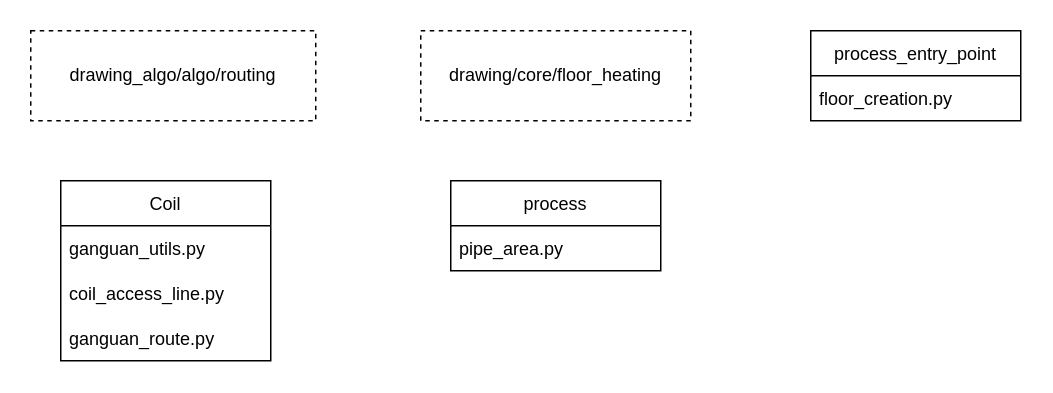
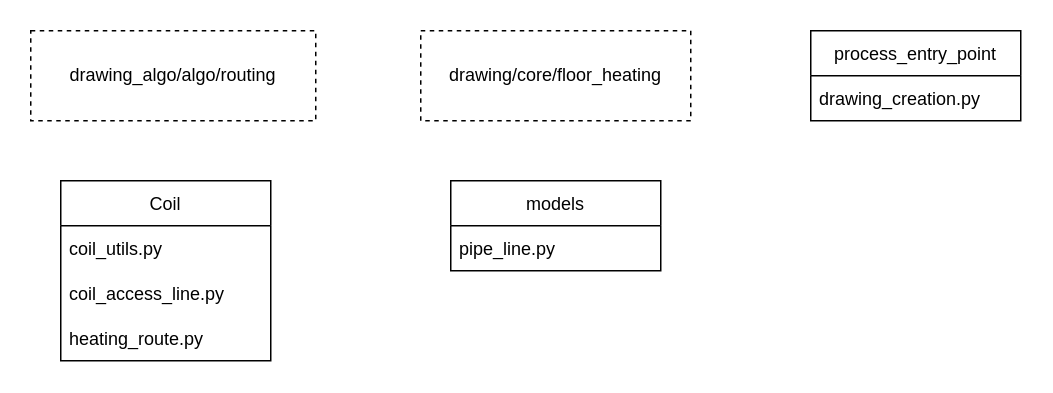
(898, 99) -> (908, 99)
(555, 204) -> (555, 204)
(143, 249) -> (123, 249)
(515, 249) -> (510, 249)
(147, 339) -> (145, 339)
